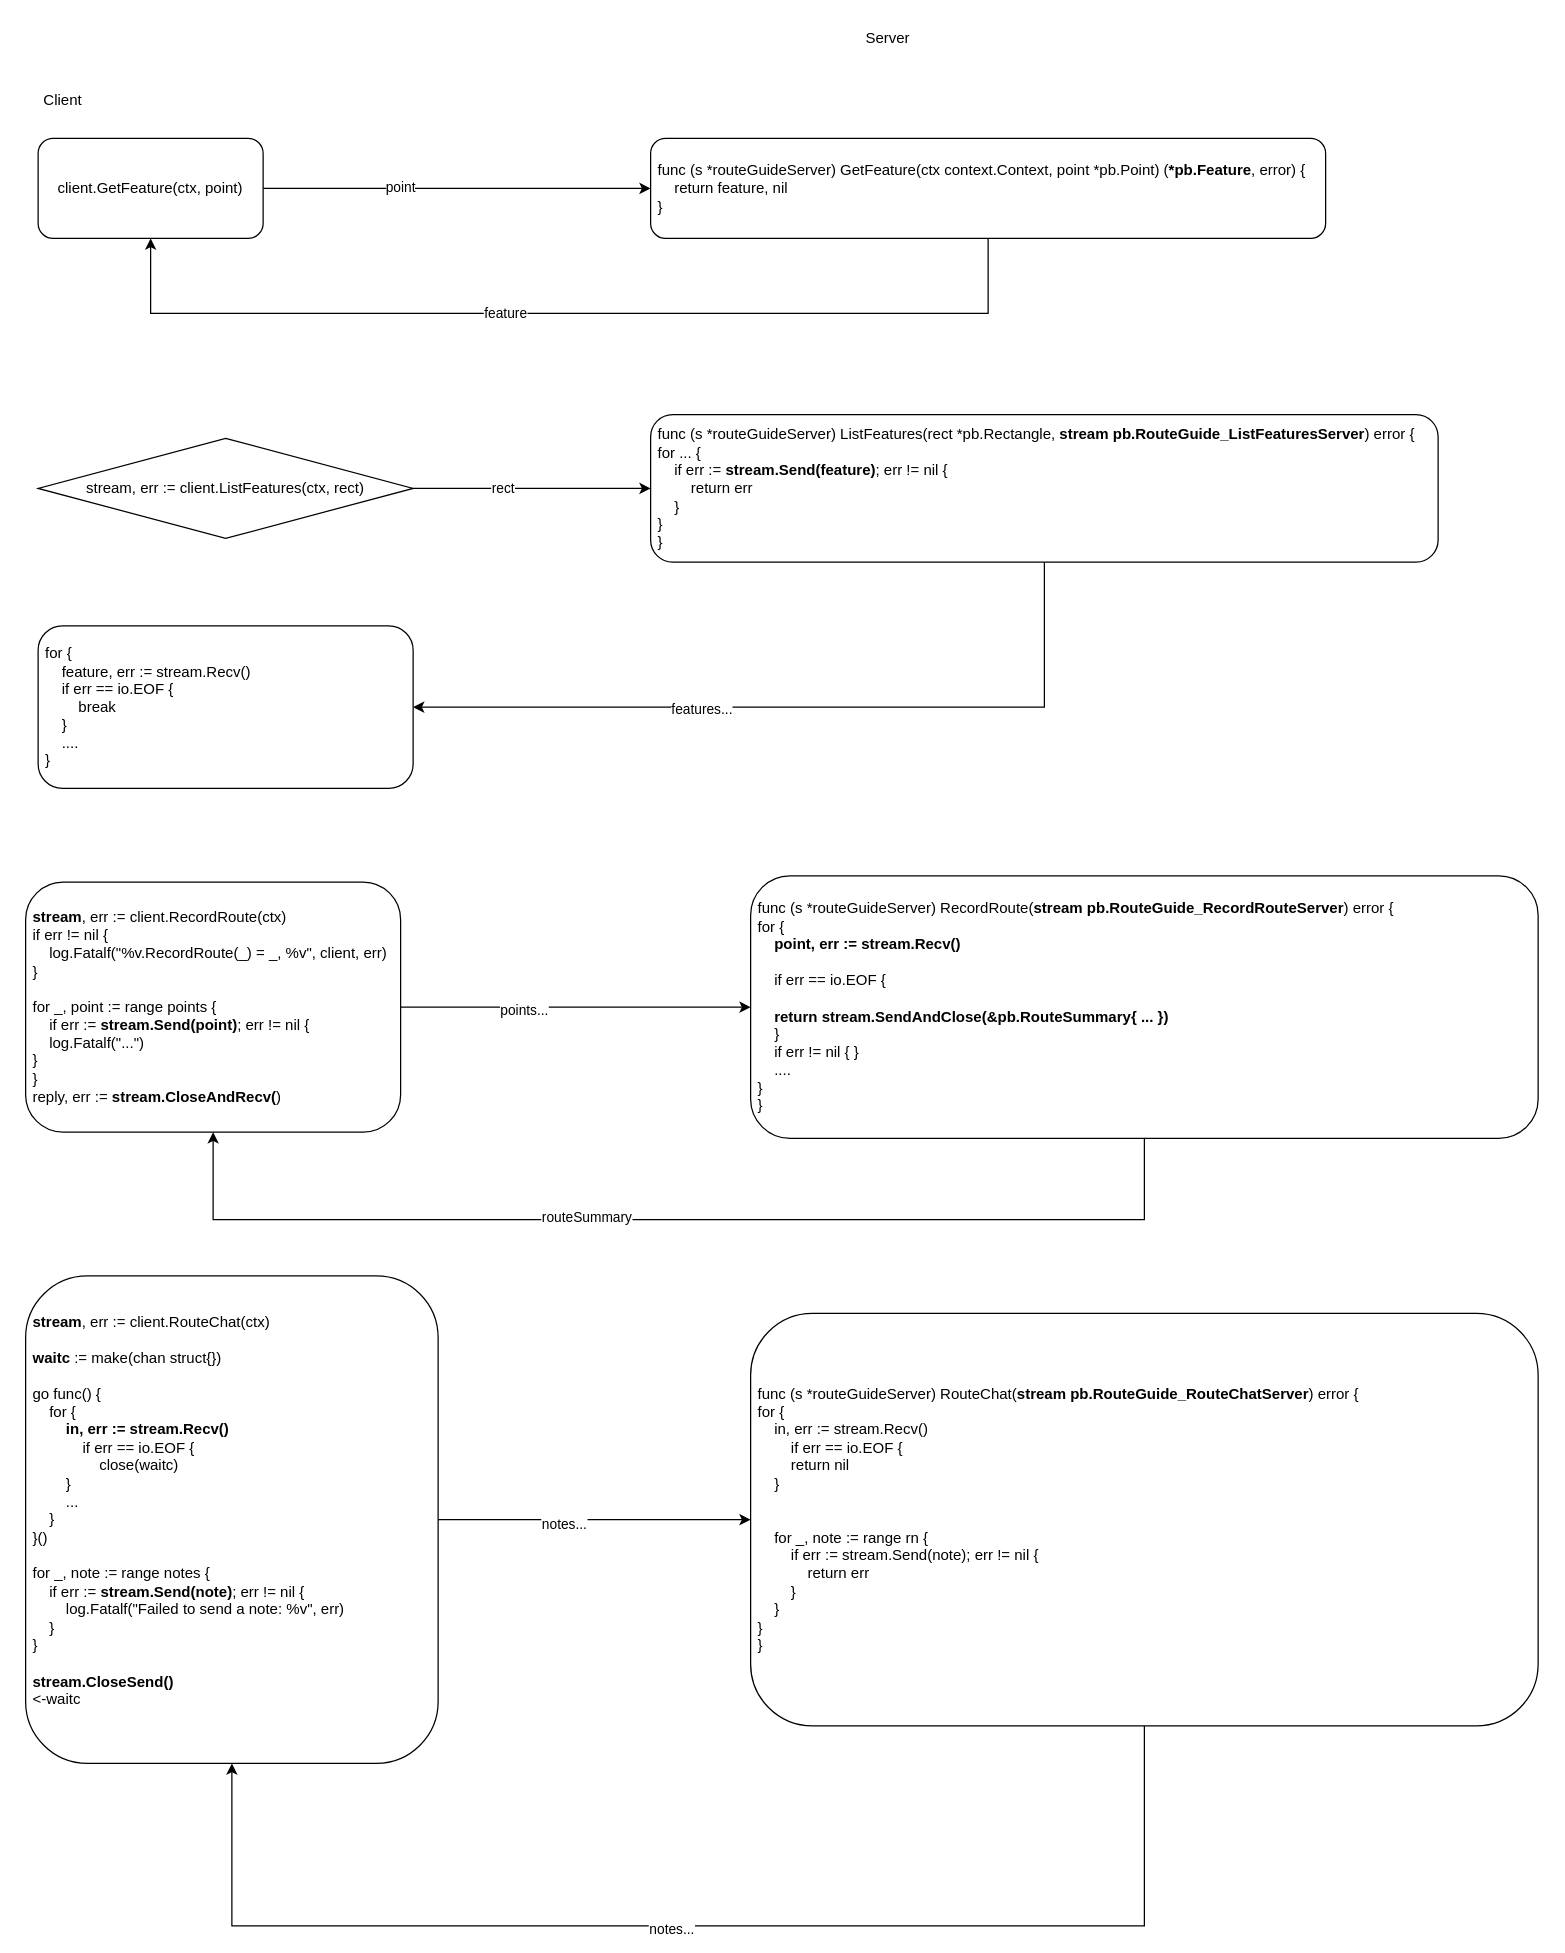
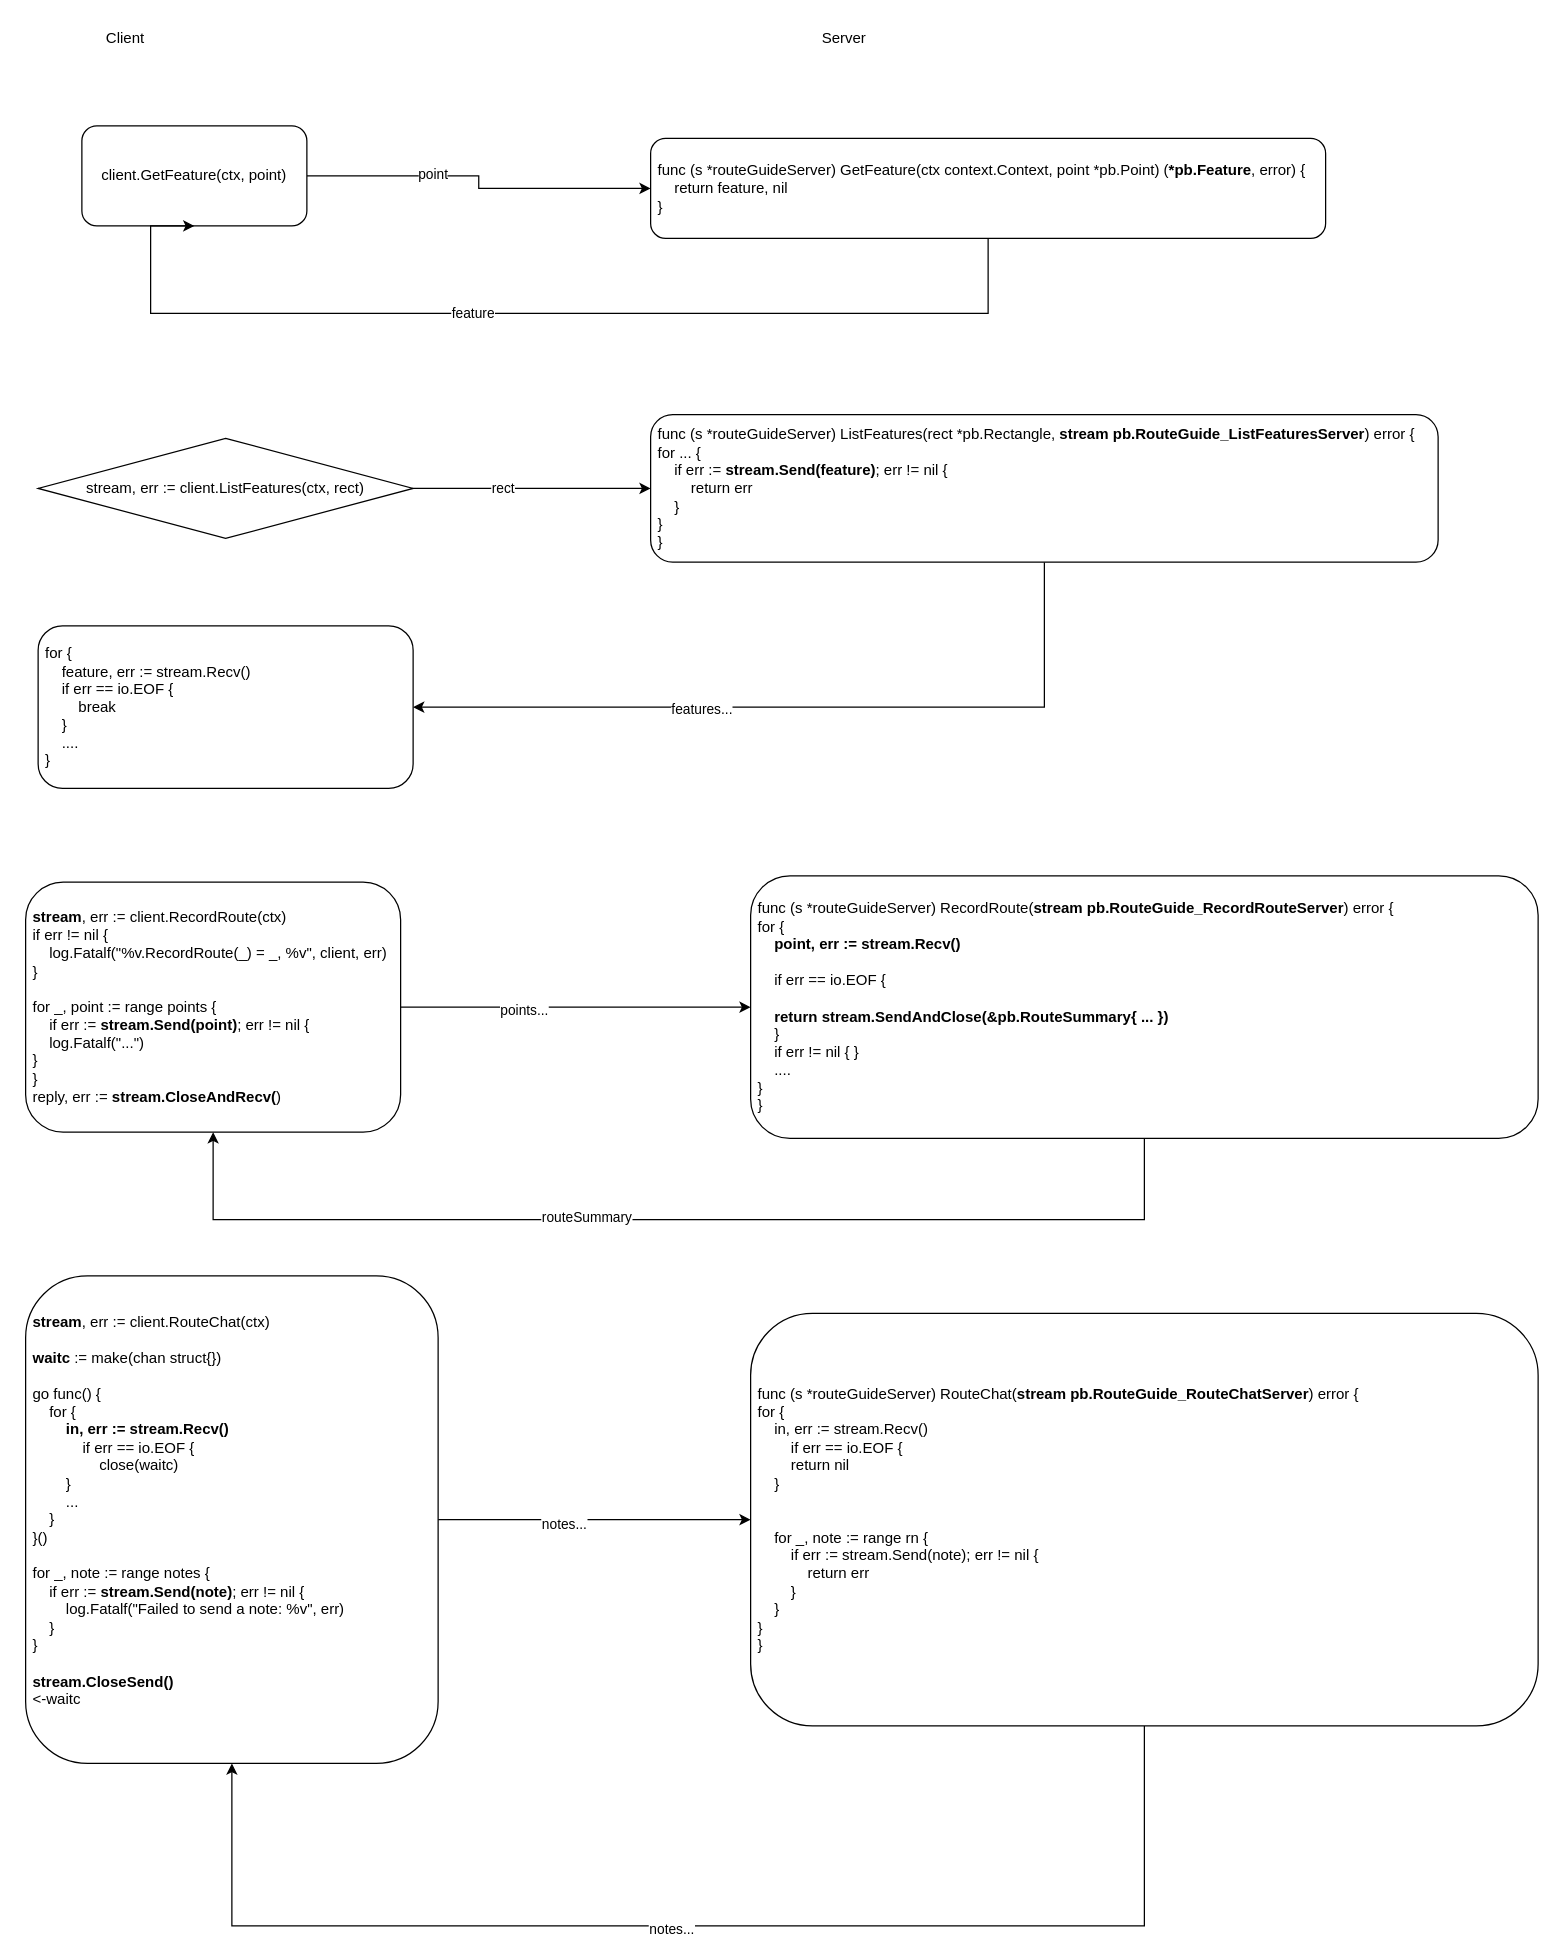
(888, 38) -> (844, 38)
(63, 101) -> (126, 38)
(151, 188) -> (194, 176)
